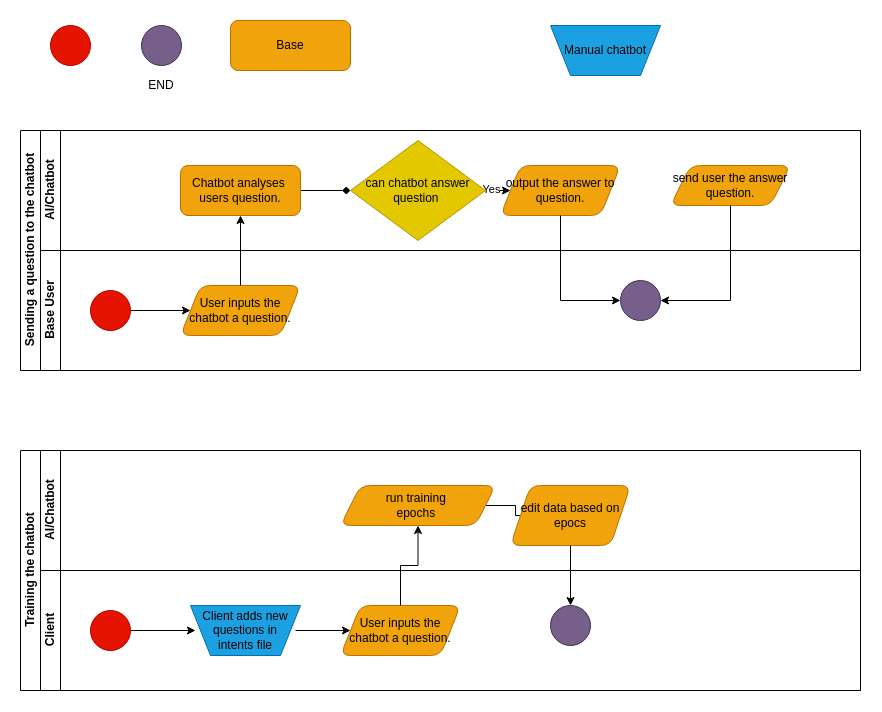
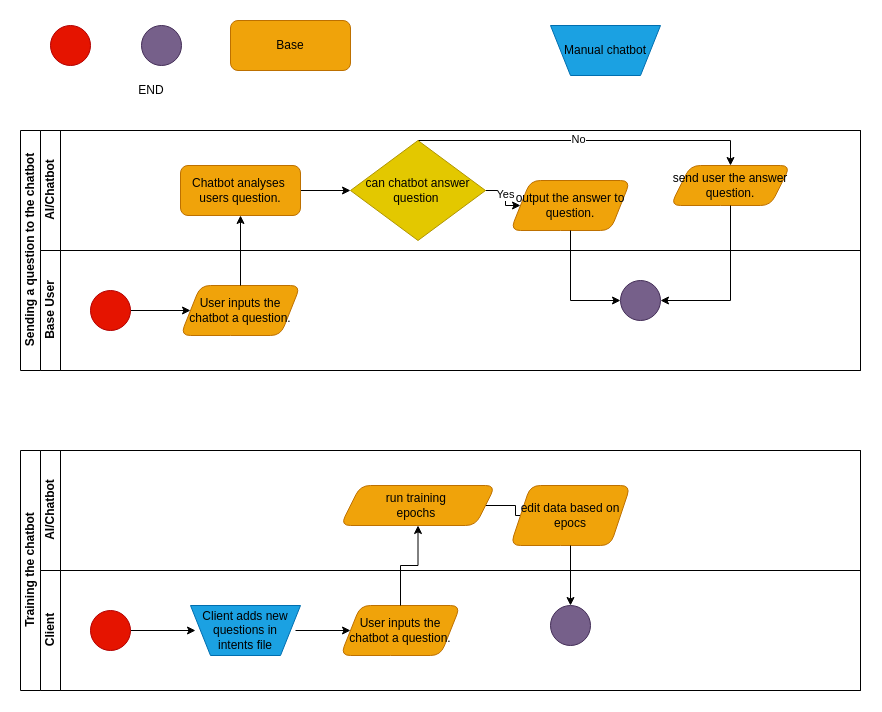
(162, 86) -> (152, 91)
none -> (583, 141)
(342, 191) -> (342, 191)
(561, 191) -> (571, 206)
